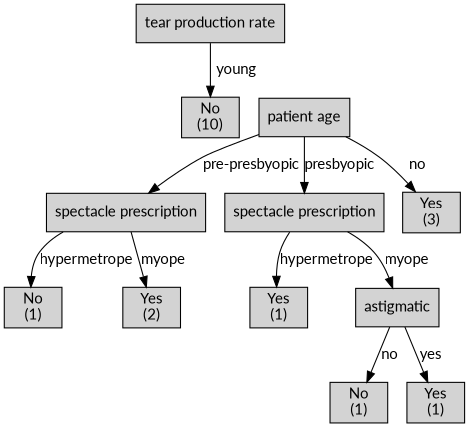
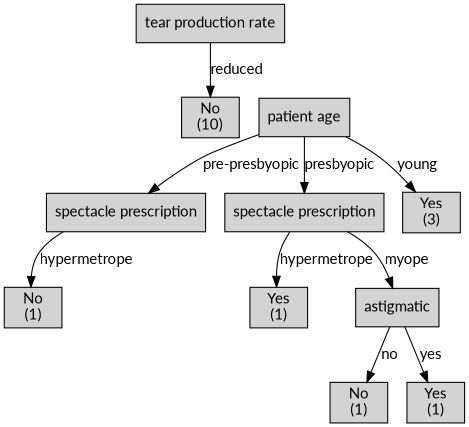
(237, 70) -> (237, 70)
(418, 165) -> (418, 165)
(152, 308) -> none
